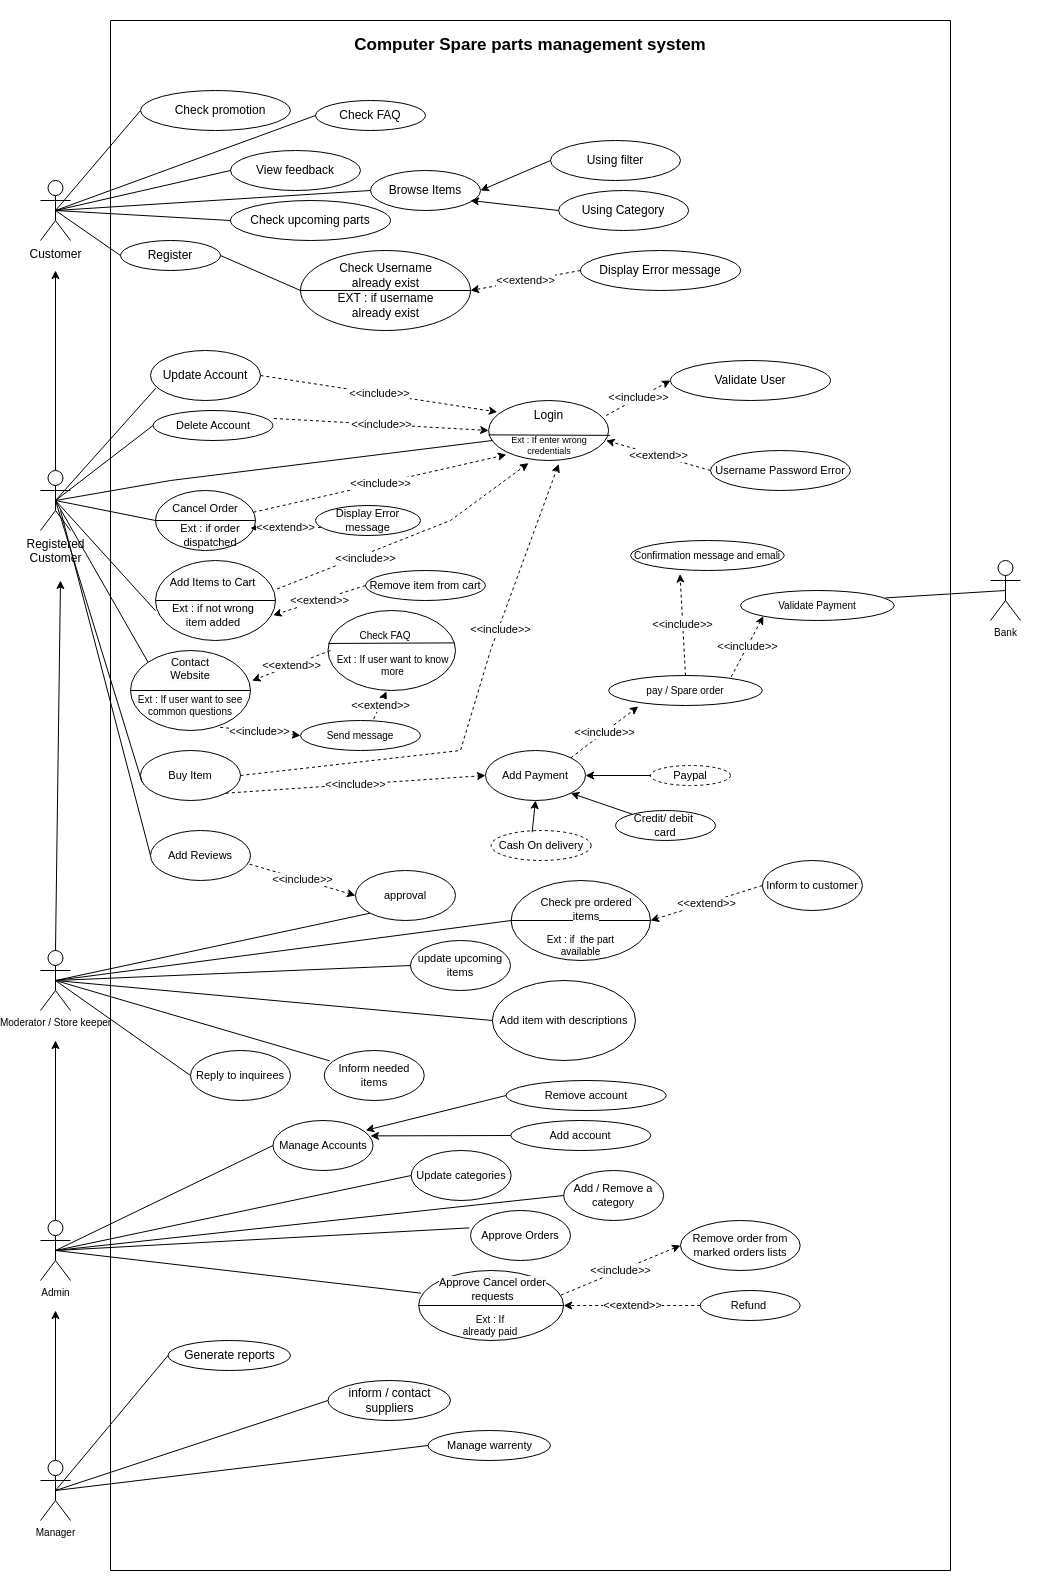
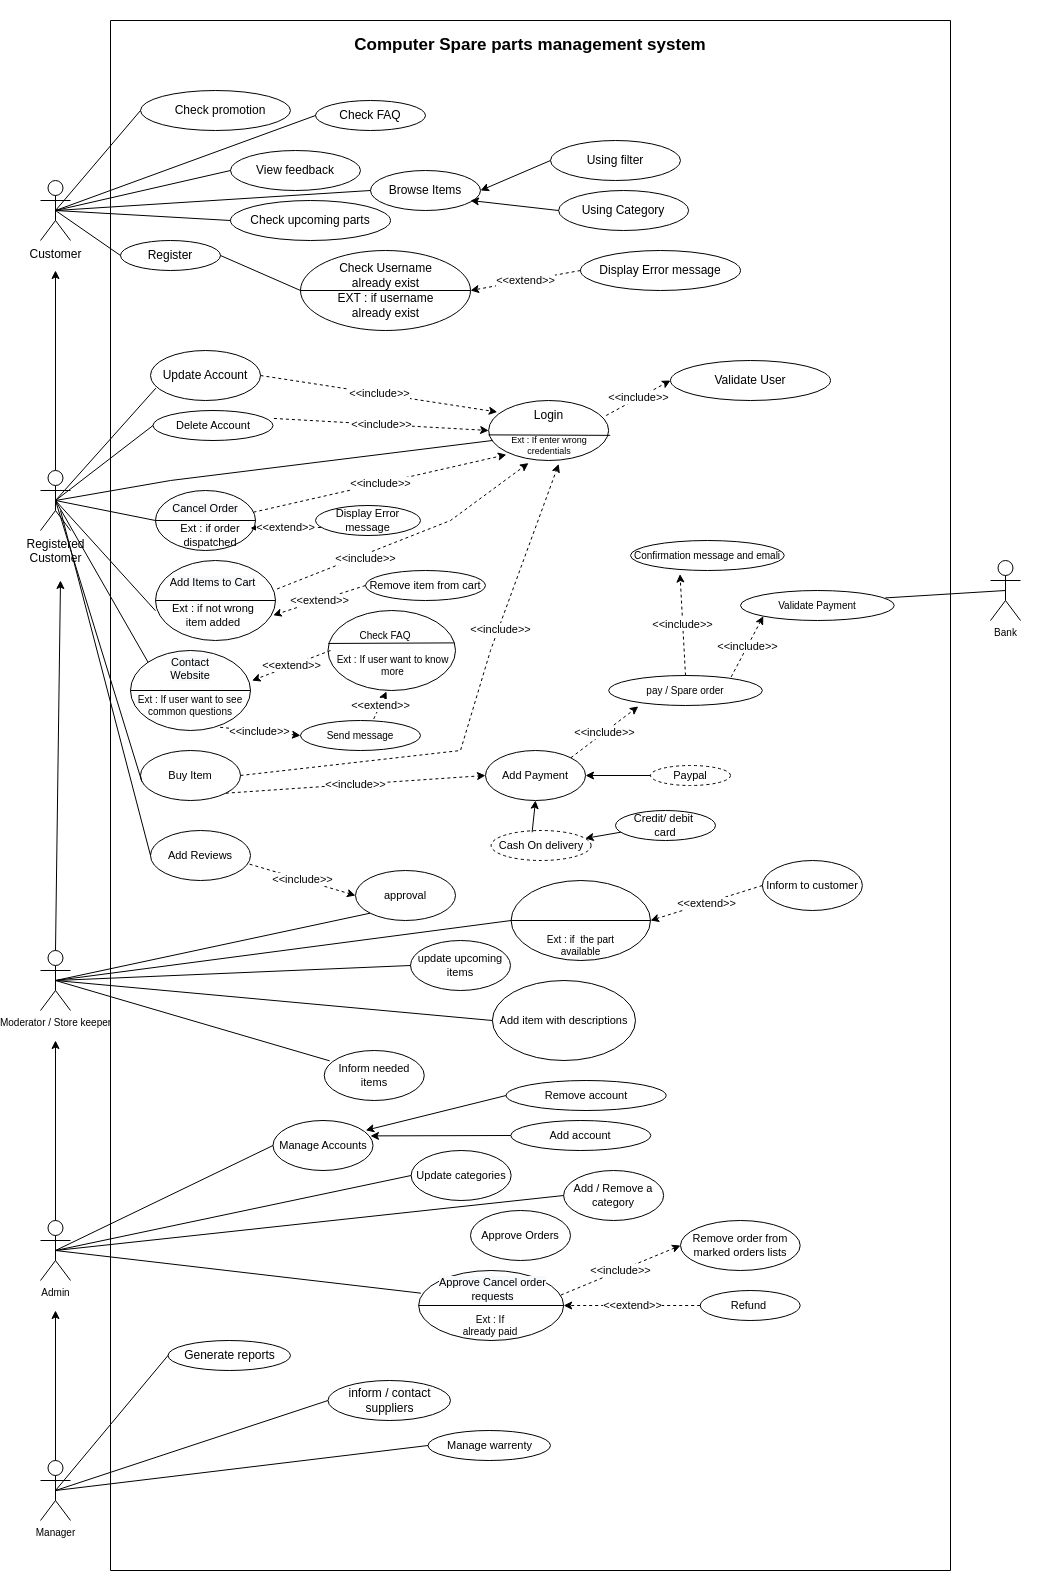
(644, 451) -> none
(781, 471) -> none
(605, 805) -> (607, 835)
(586, 916) -> none
(123, 1028) -> none
(241, 1076) -> none
(268, 1239) -> none
